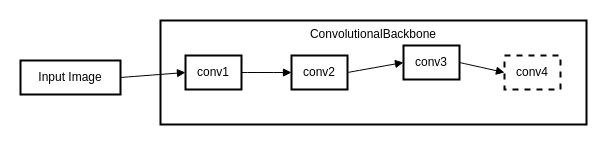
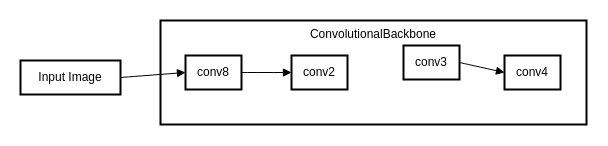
(372, 68) -> none
(214, 73) -> (214, 73)
(533, 73) -> (533, 73)
